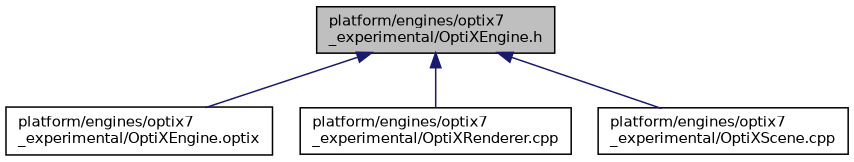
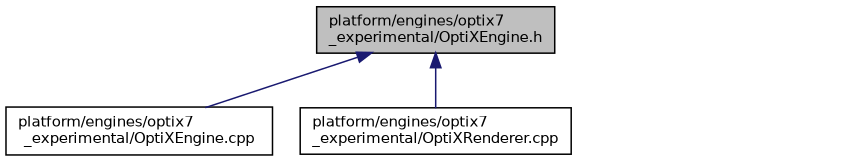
(139, 131) -> (139, 131)
(723, 131) -> none
